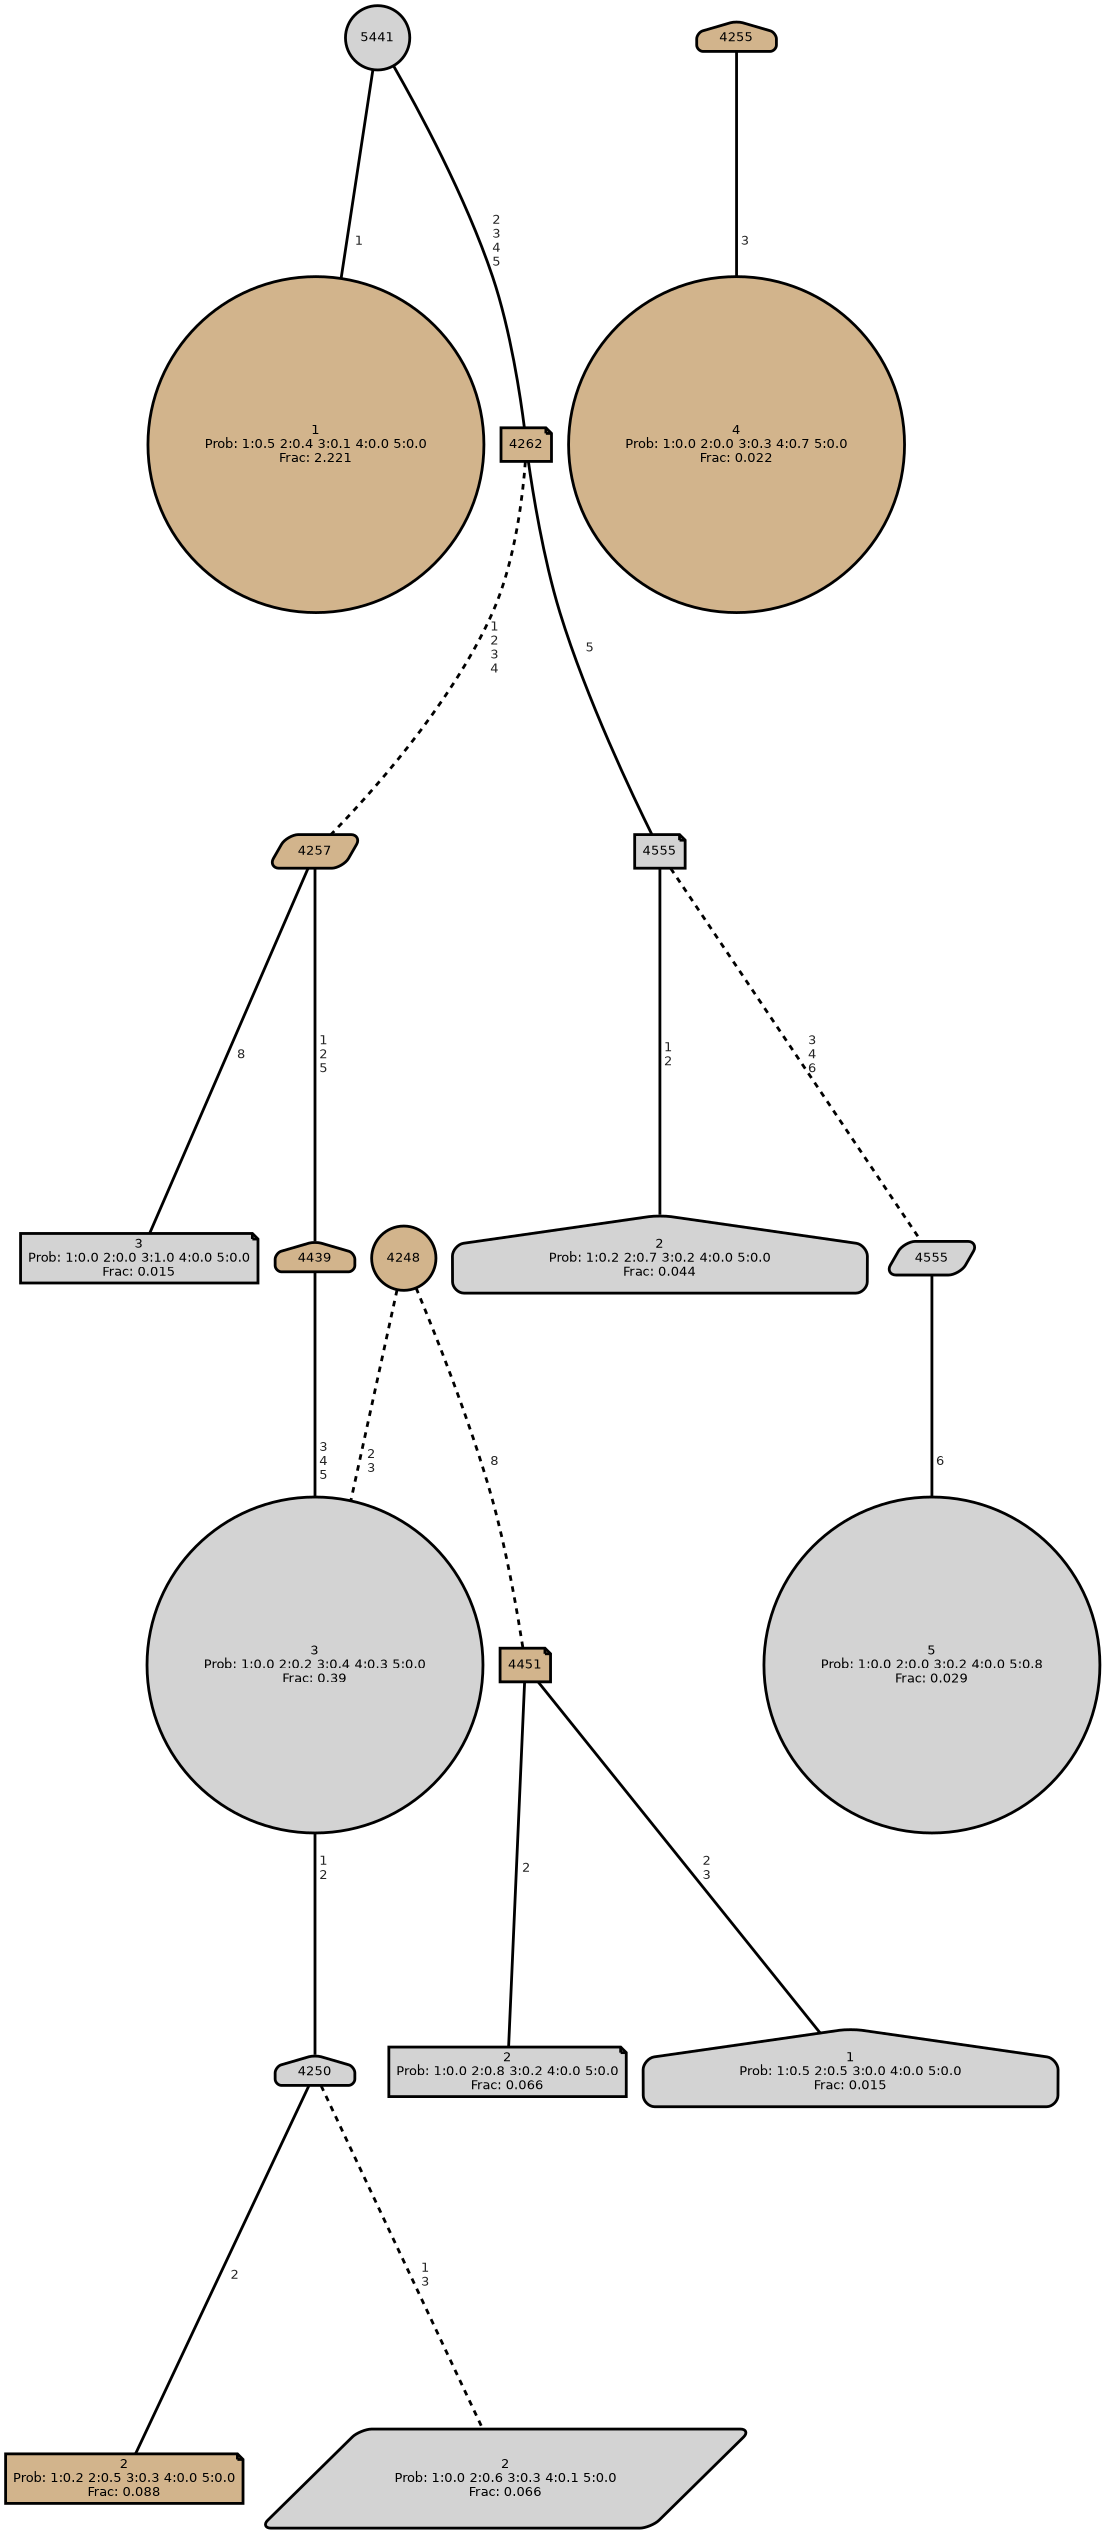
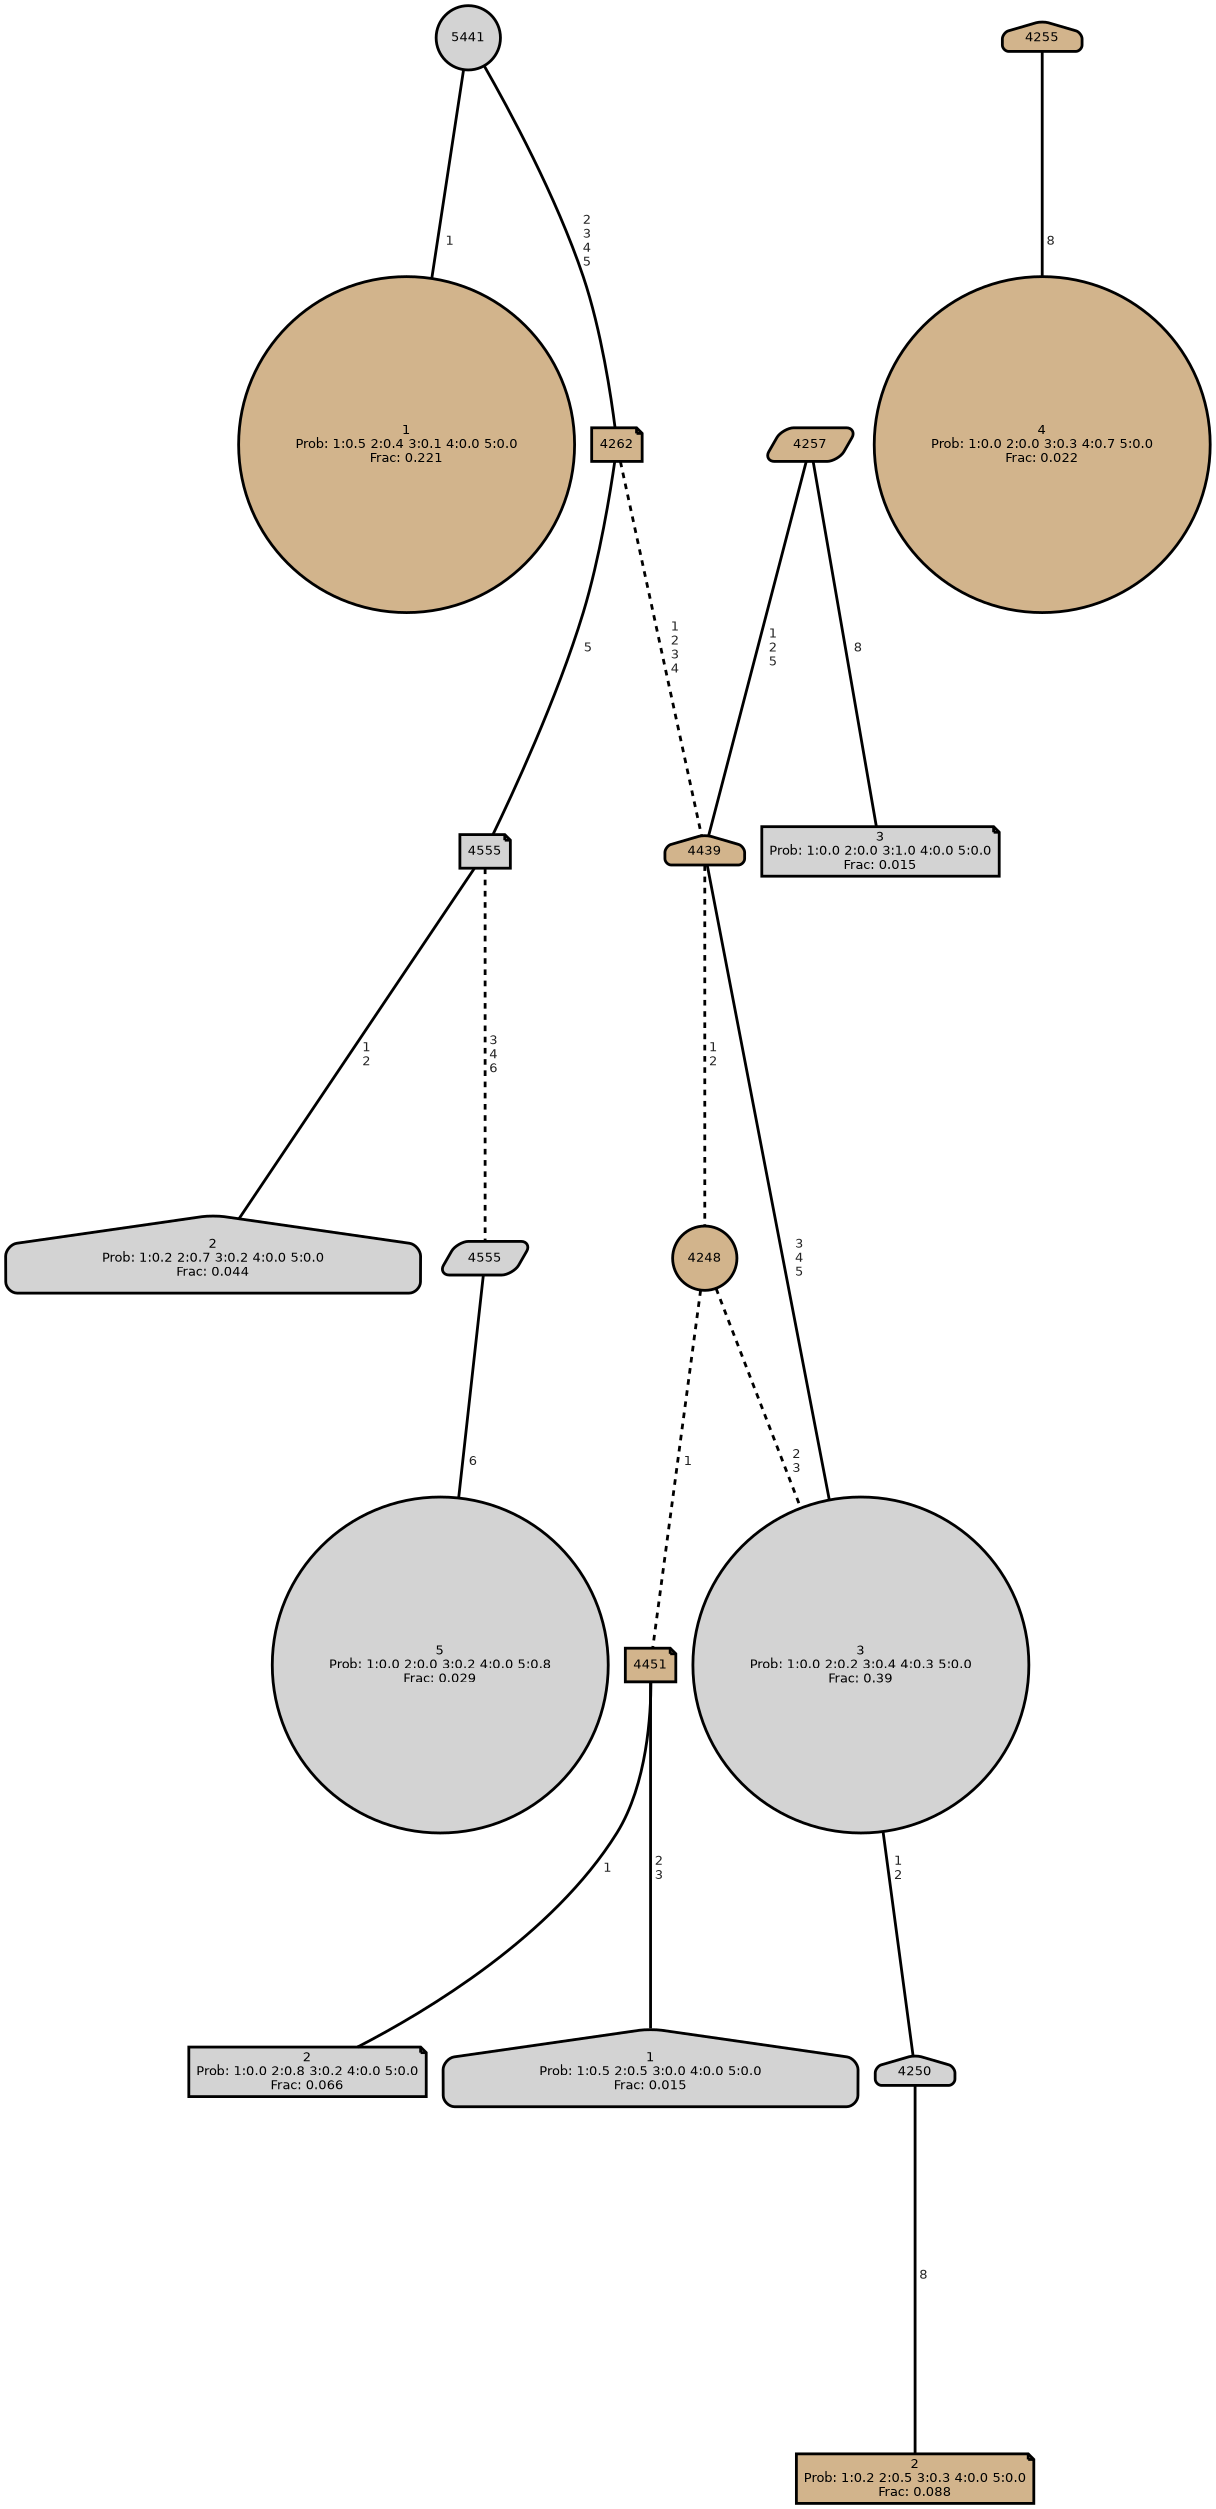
(743, 241) -> (1049, 241)
(316, 445) -> (407, 445)
(464, 666) -> (661, 648)
none -> (705, 1046)
(493, 1462) -> (686, 1462)
(524, 1868) -> (606, 1868)
(233, 2275) -> (922, 2275)
(506, 2479) -> none
